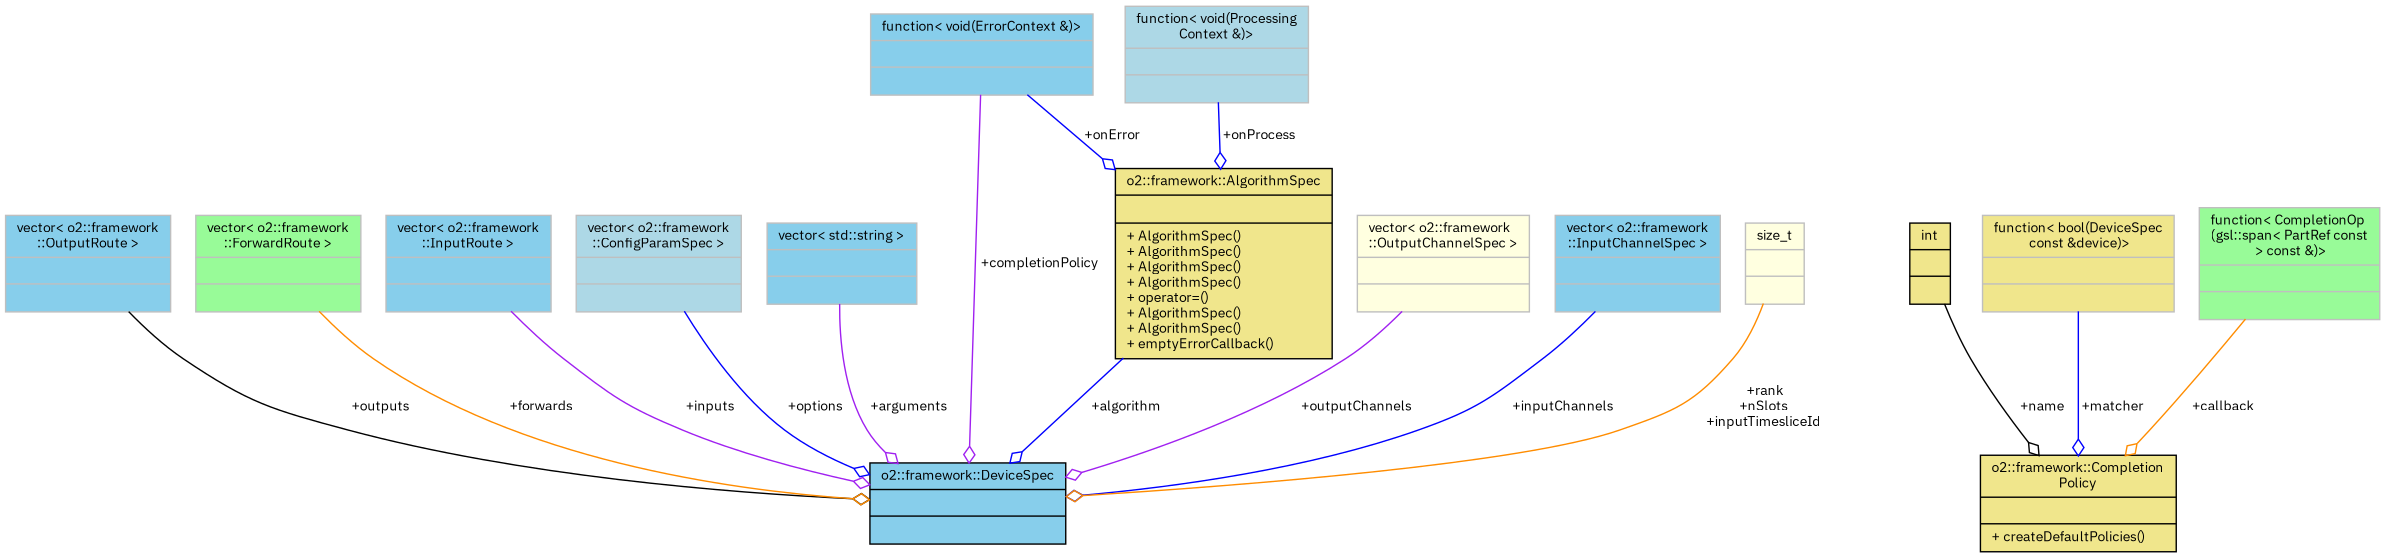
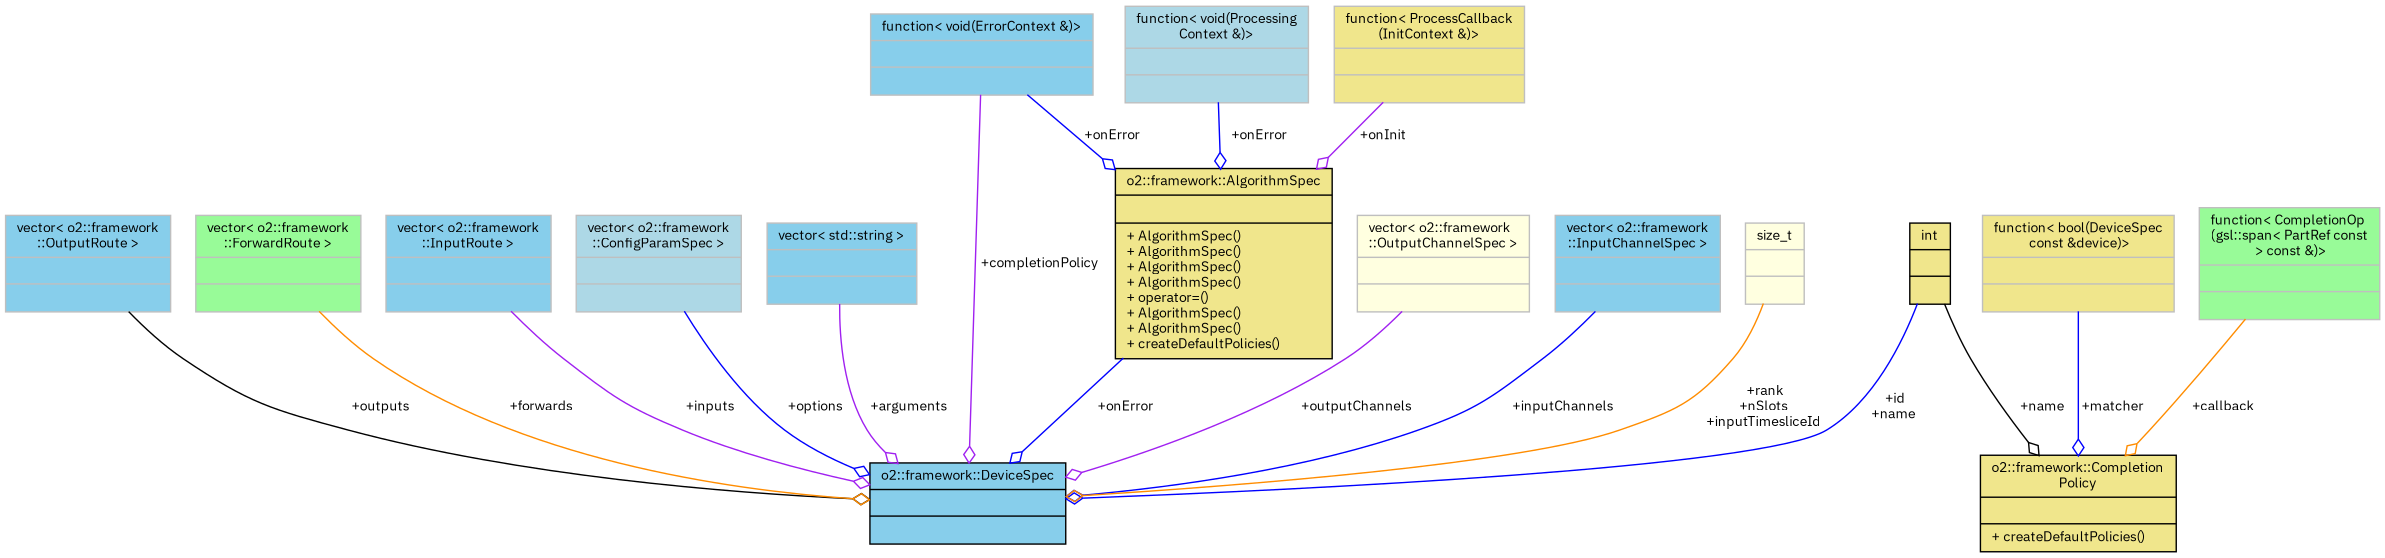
none -> (1429, 55)
(1258, 136) -> (1258, 136)
(1201, 344) -> (1204, 344)
(1124, 407) -> (1124, 407)
none -> (1536, 473)
